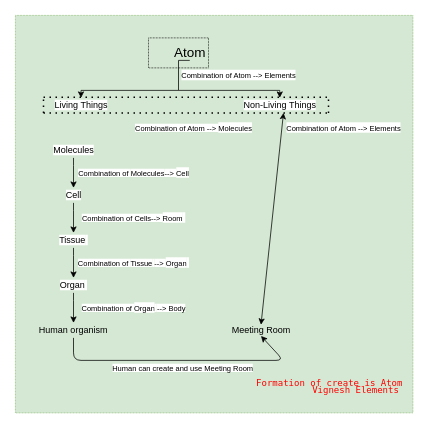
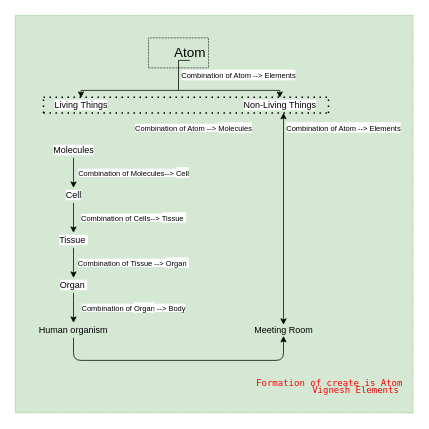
(134, 218) -> (134, 218)
(261, 330) -> (284, 330)
(182, 368) -> none
